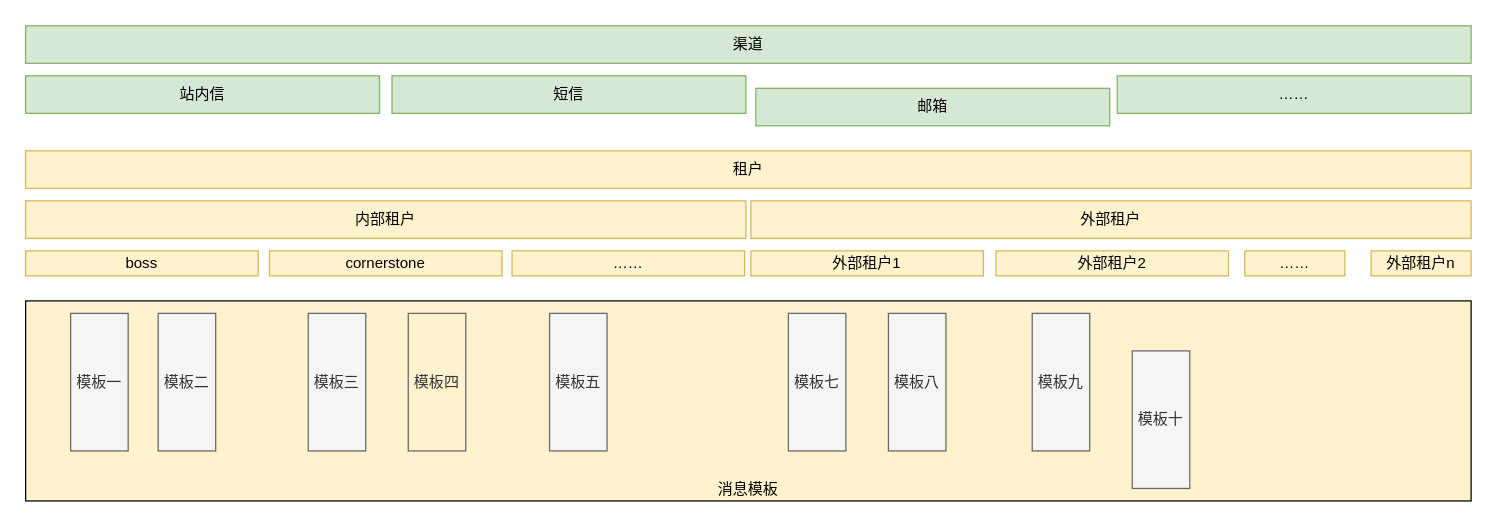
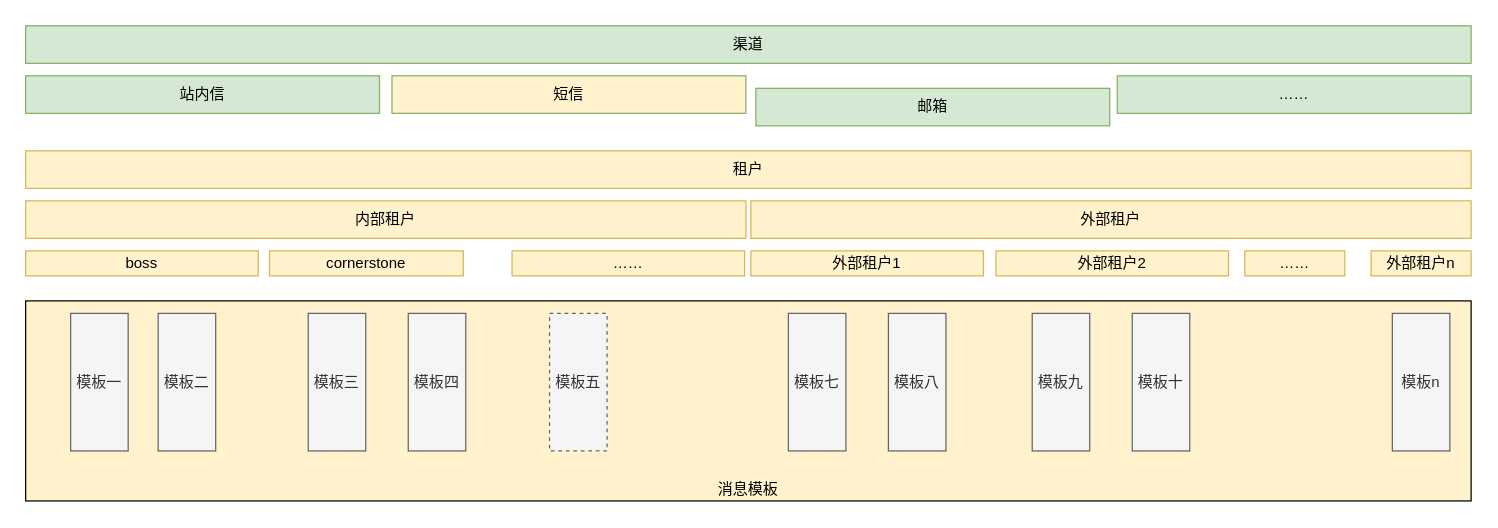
(569, 94) -> (569, 94)
(386, 263) -> (366, 263)
(437, 382) -> (437, 382)
(578, 382) -> (578, 382)
none -> (1421, 382)
(1161, 419) -> (1161, 382)
